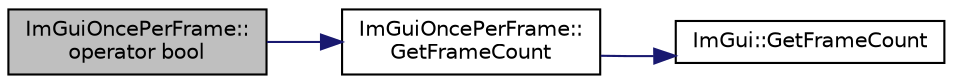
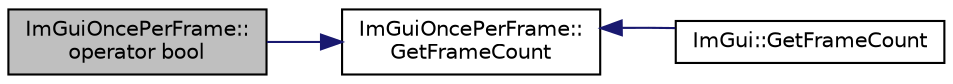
(627, 56) -> (649, 28)
